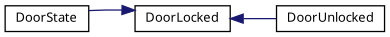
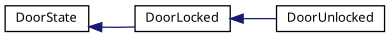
(105, 10) -> (118, 27)
